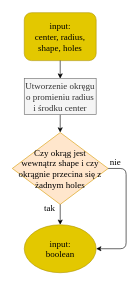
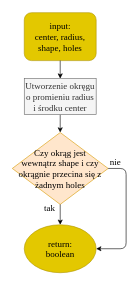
(60, 249) -> (60, 249)
